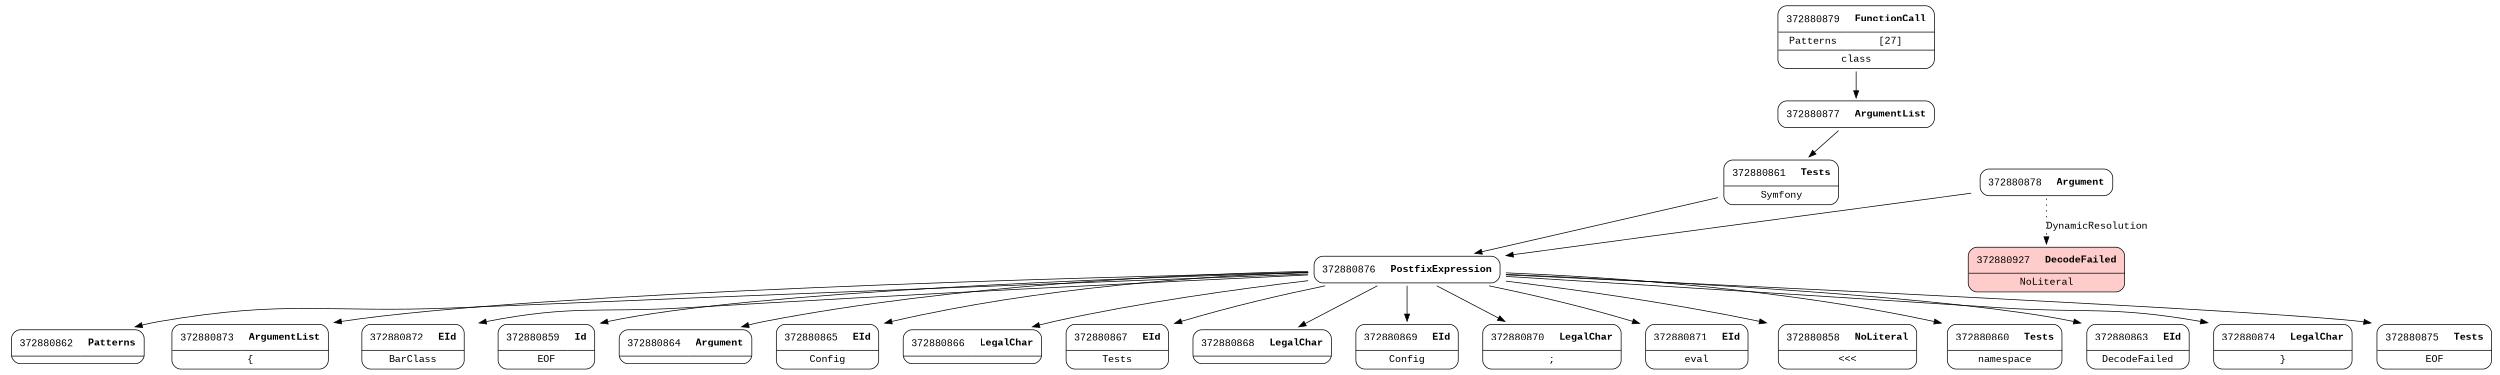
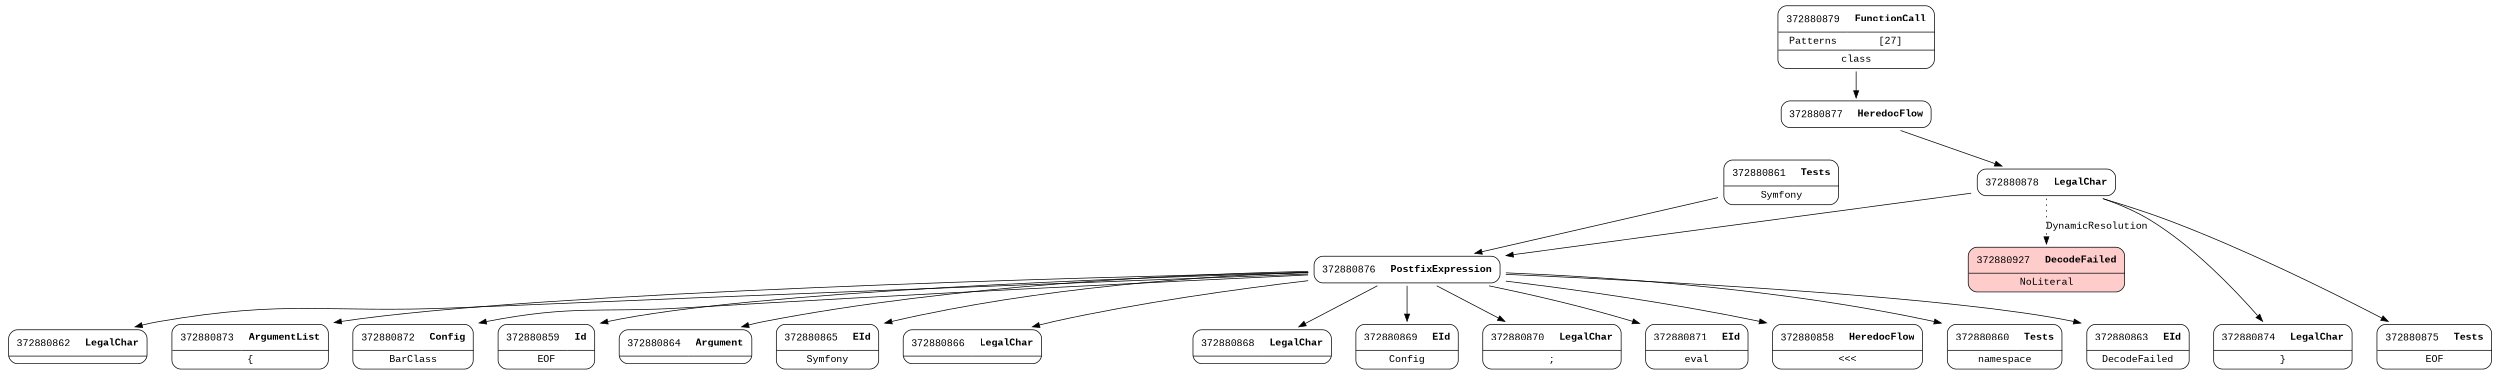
(1891, 114) -> (1890, 114)
(1826, 141) -> (1948, 147)
(2081, 182) -> (2081, 182)
(1935, 296) -> (2245, 252)
(1853, 298) -> (2188, 247)
(447, 337) -> (448, 337)
(1882, 337) -> (1882, 337)
(112, 342) -> (112, 342)
(1117, 347) -> none
(828, 359) -> (828, 359)
